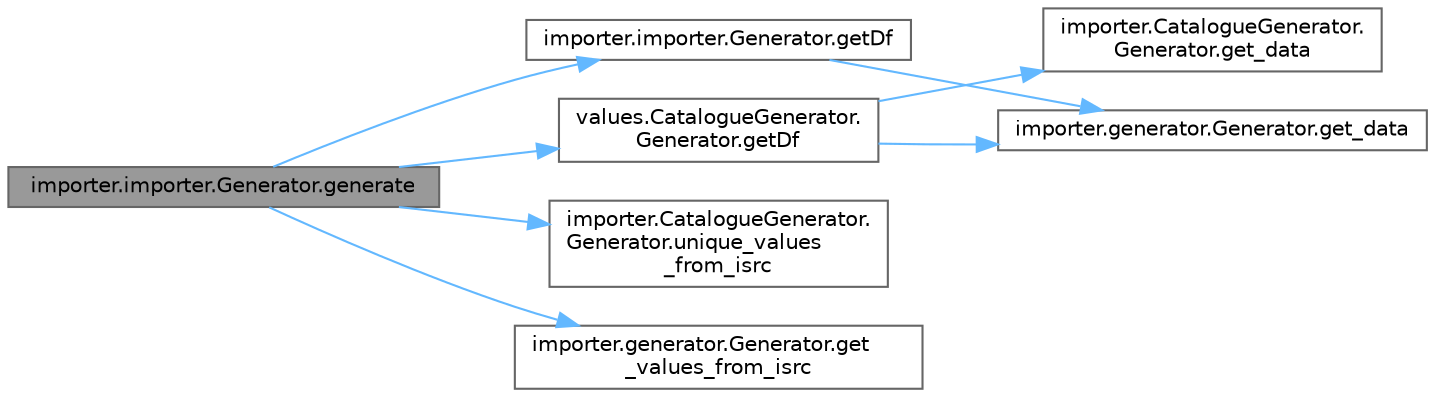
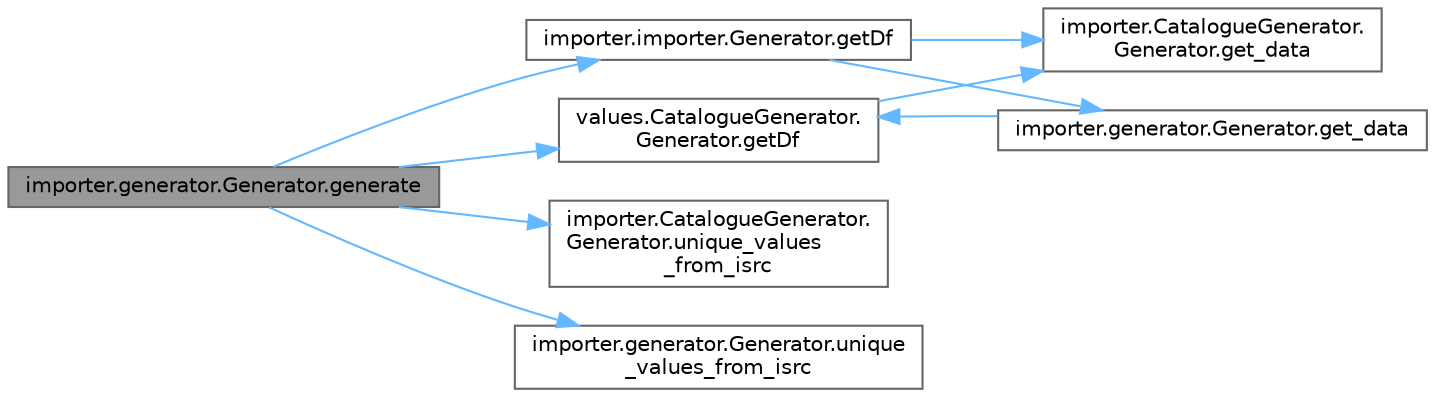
none -> (967, 40)
(927, 144) -> (949, 116)
(224, 187) -> (224, 187)
(719, 357) -> (719, 357)
